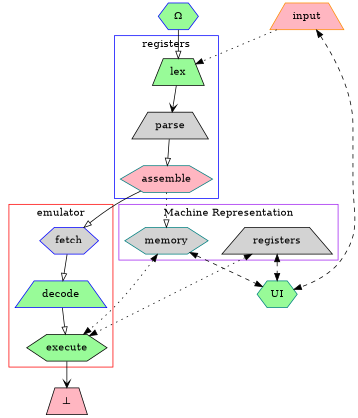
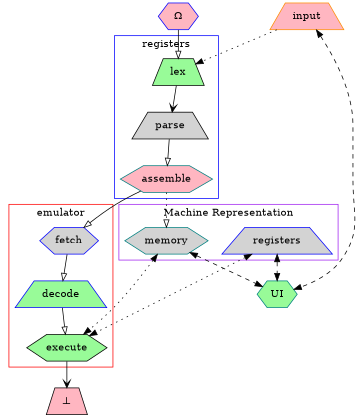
(178, 16) -> (178, 16)
(277, 241) -> (277, 241)
